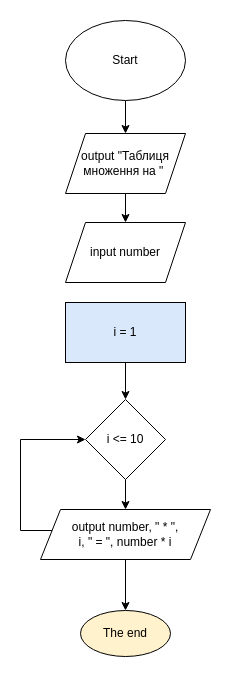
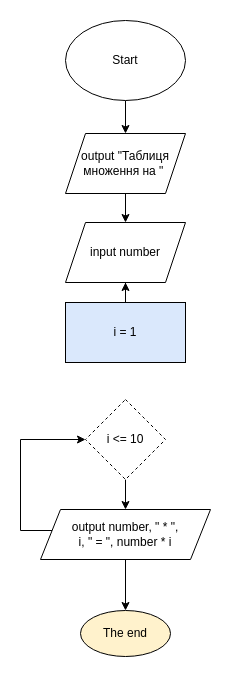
(126, 381) -> (126, 289)
(126, 440) -> (126, 440)
